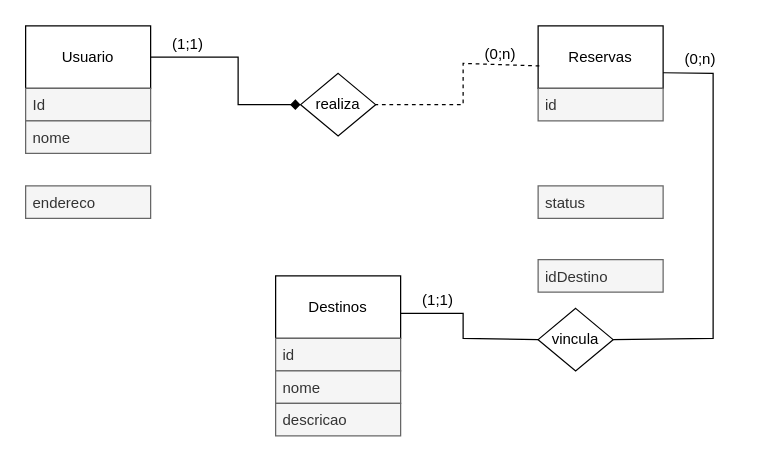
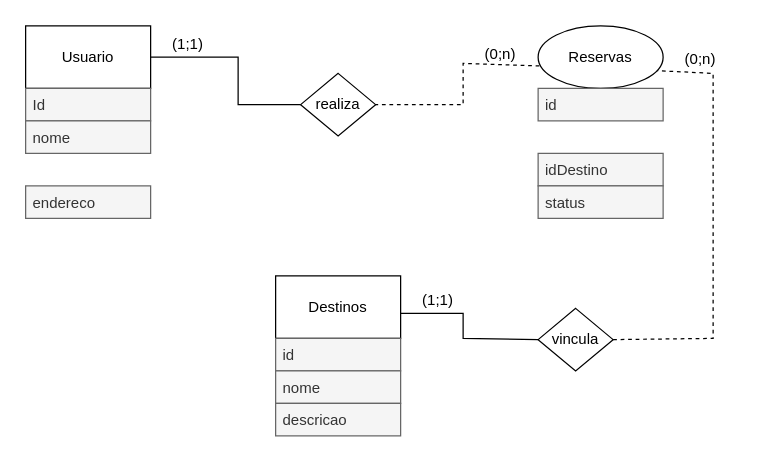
(601, 57) -> (601, 57)
(290, 104) -> (294, 104)
(713, 230) -> (713, 227)
(601, 276) -> (601, 169)
